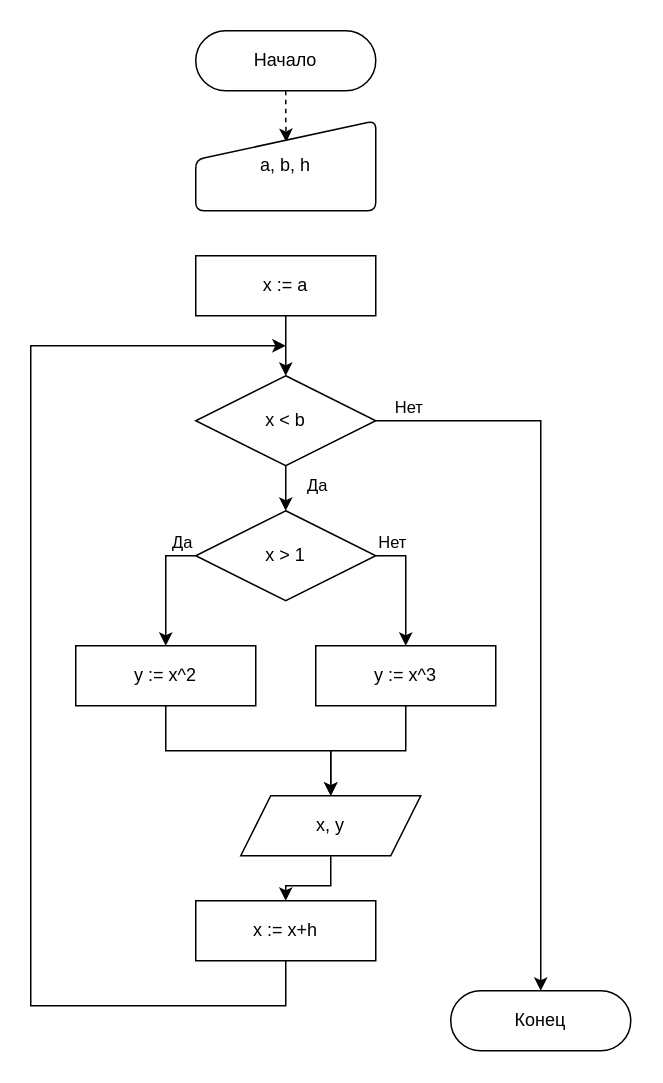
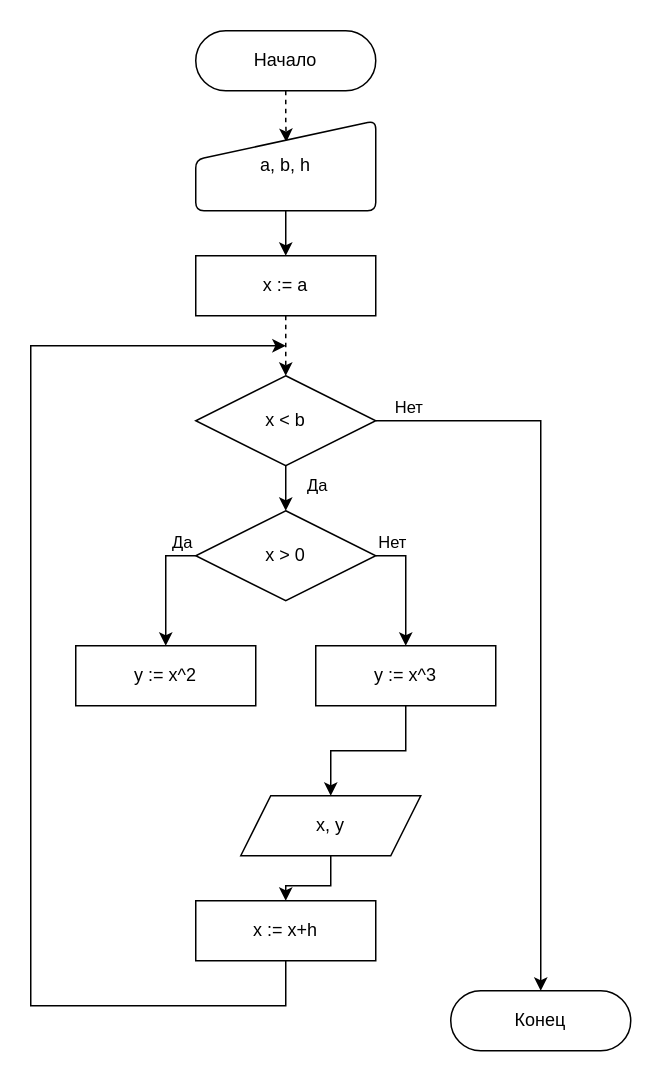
none -> (286, 239)
(286, 340) -> (286, 340)
(286, 556) -> (286, 556)
(224, 751) -> none
